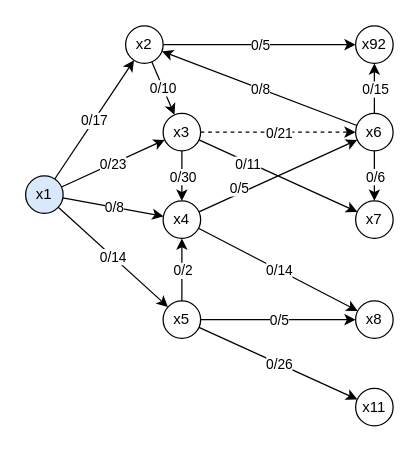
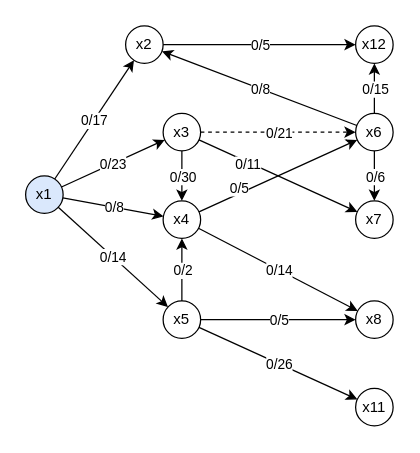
(374, 44) -> (374, 44)
(161, 84) -> none
